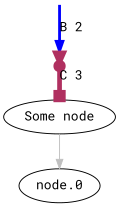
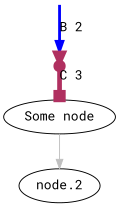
(60, 186) -> (60, 186)
